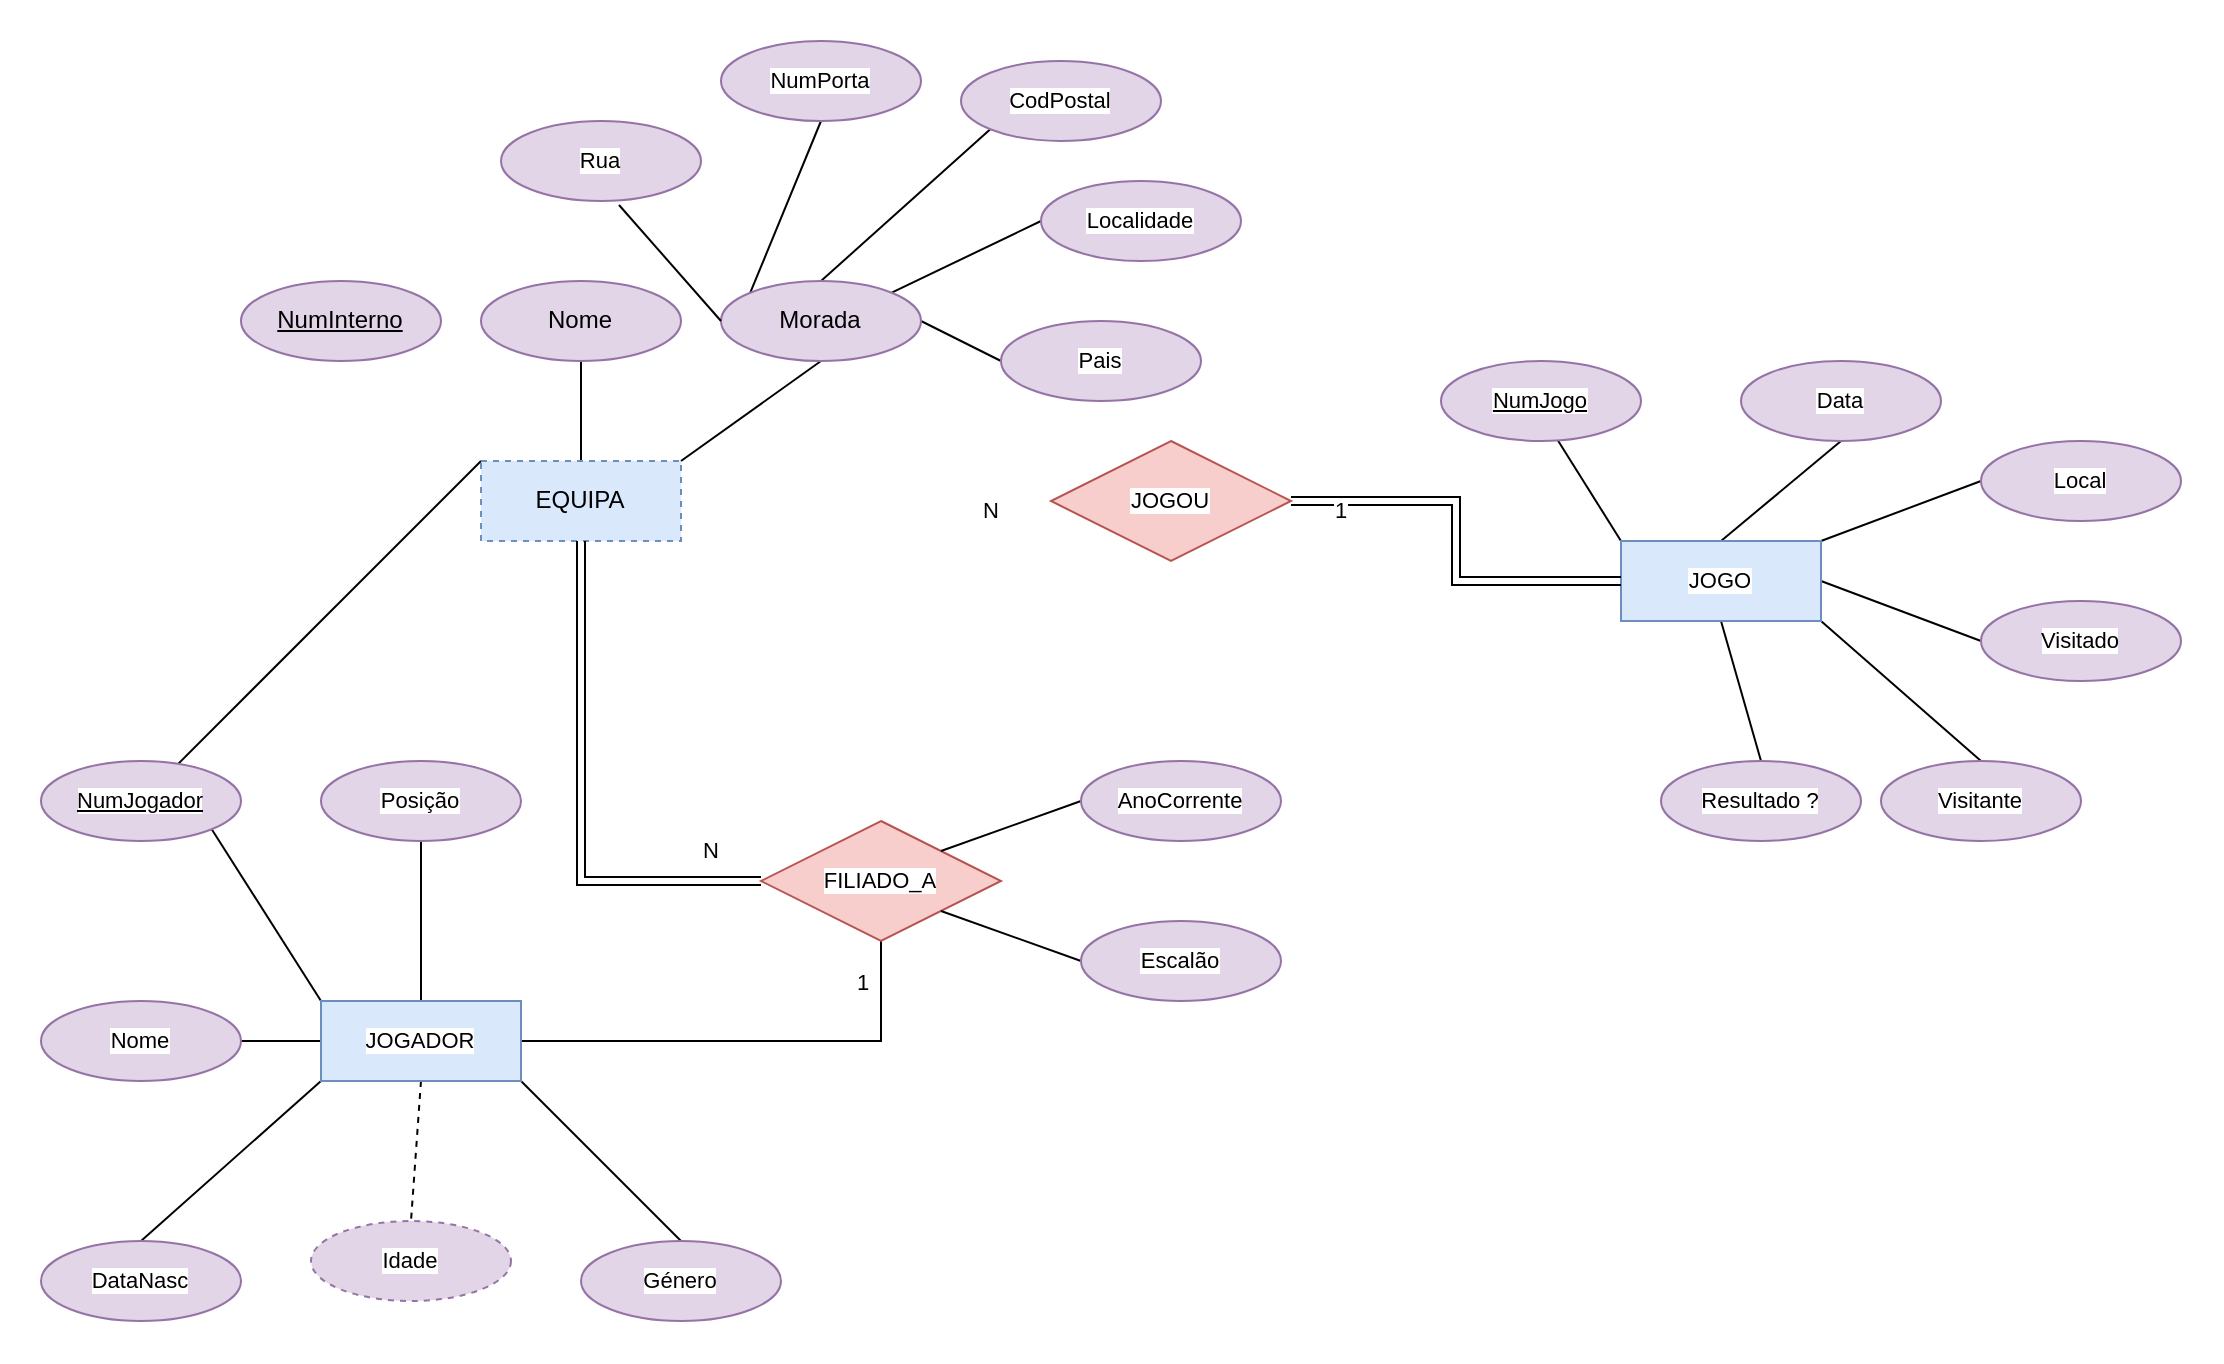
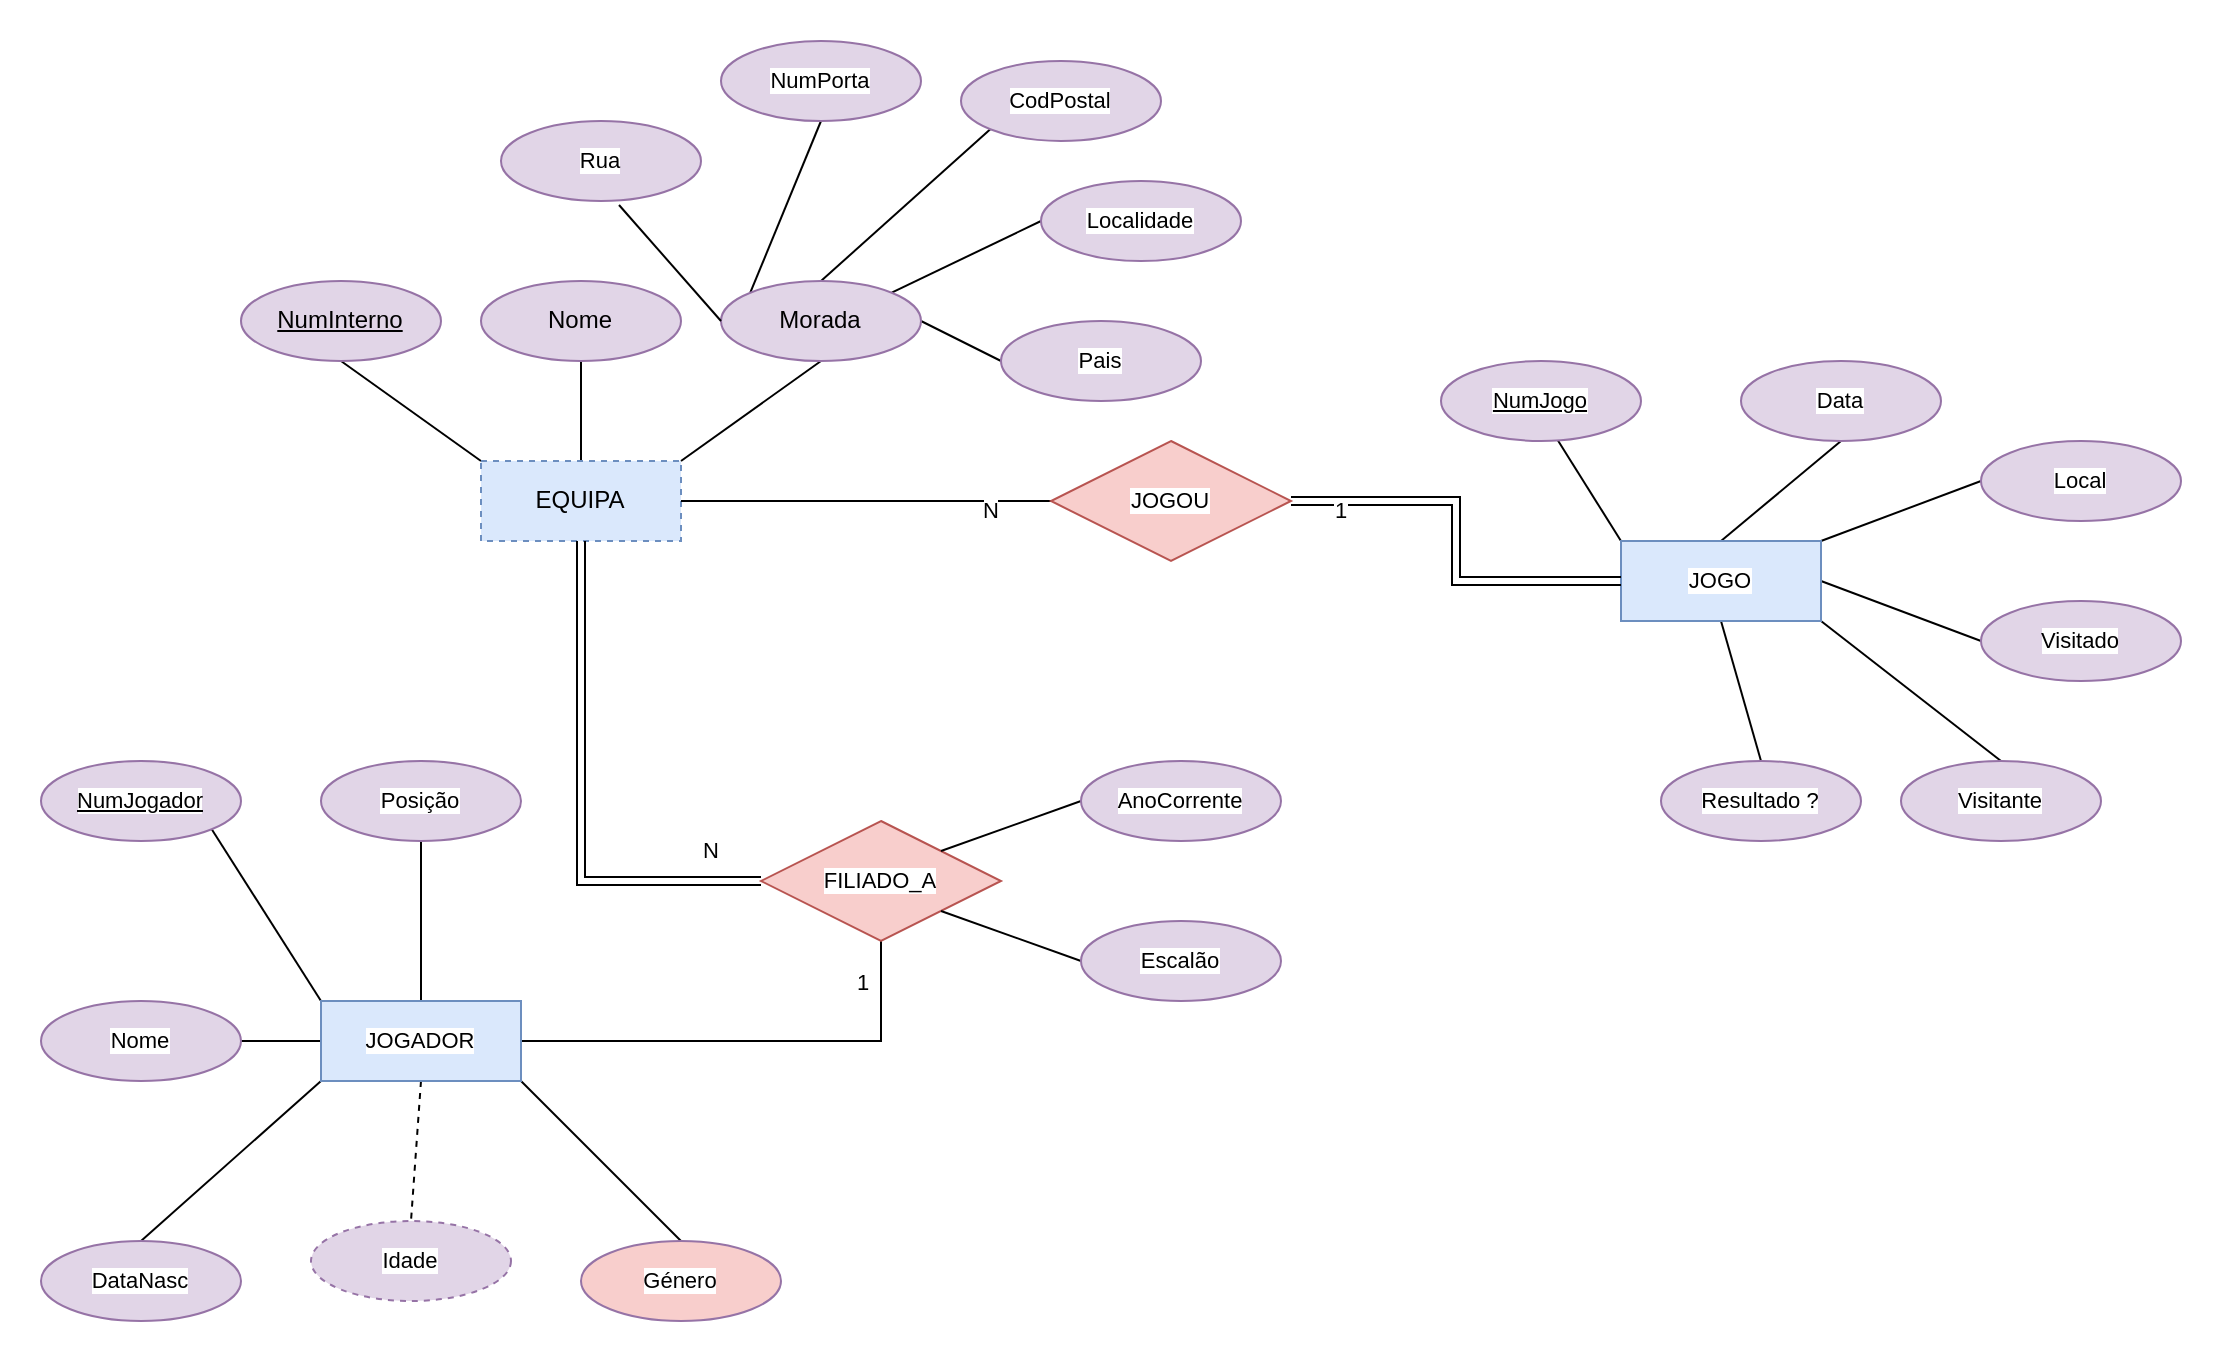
none -> (833, 501)
(330, 612) -> (411, 411)
(1981, 801) -> (2001, 801)
(681, 1281) -> (681, 1281)
